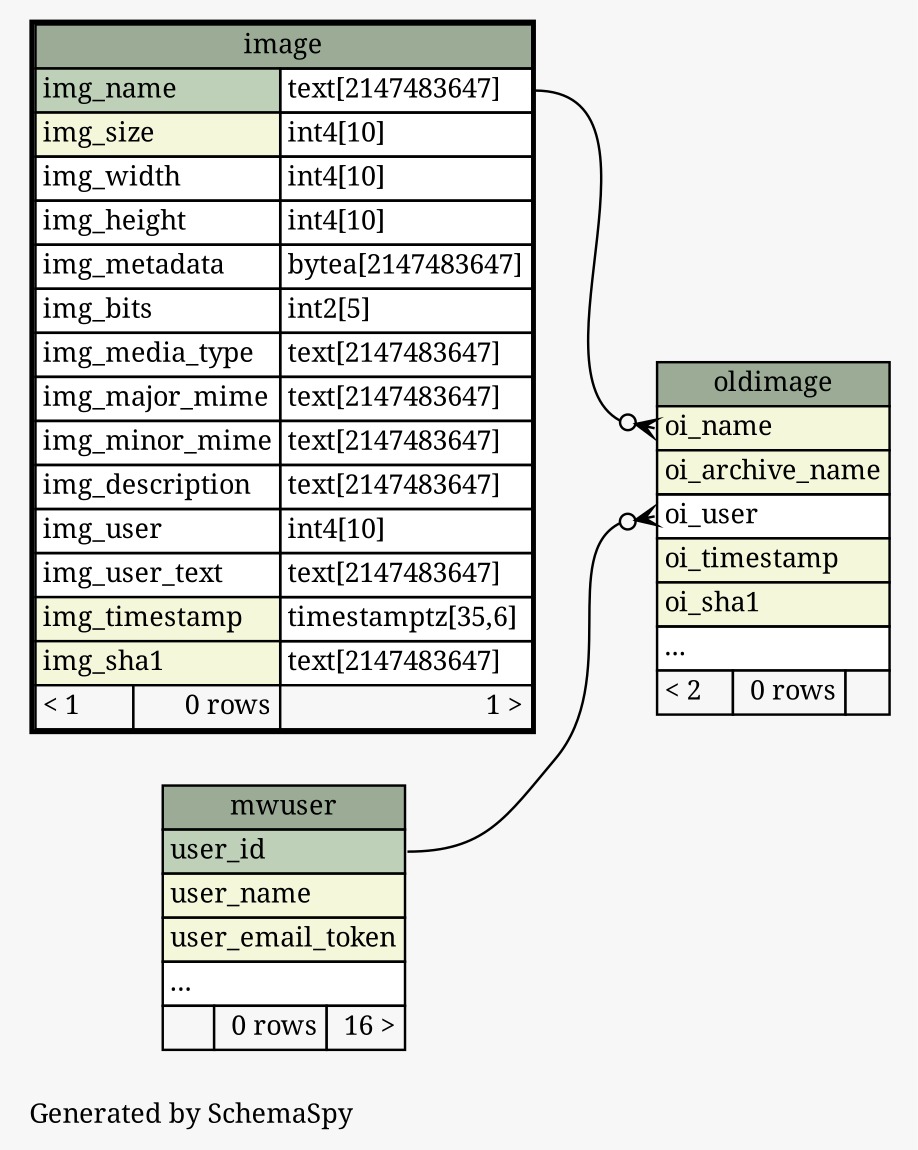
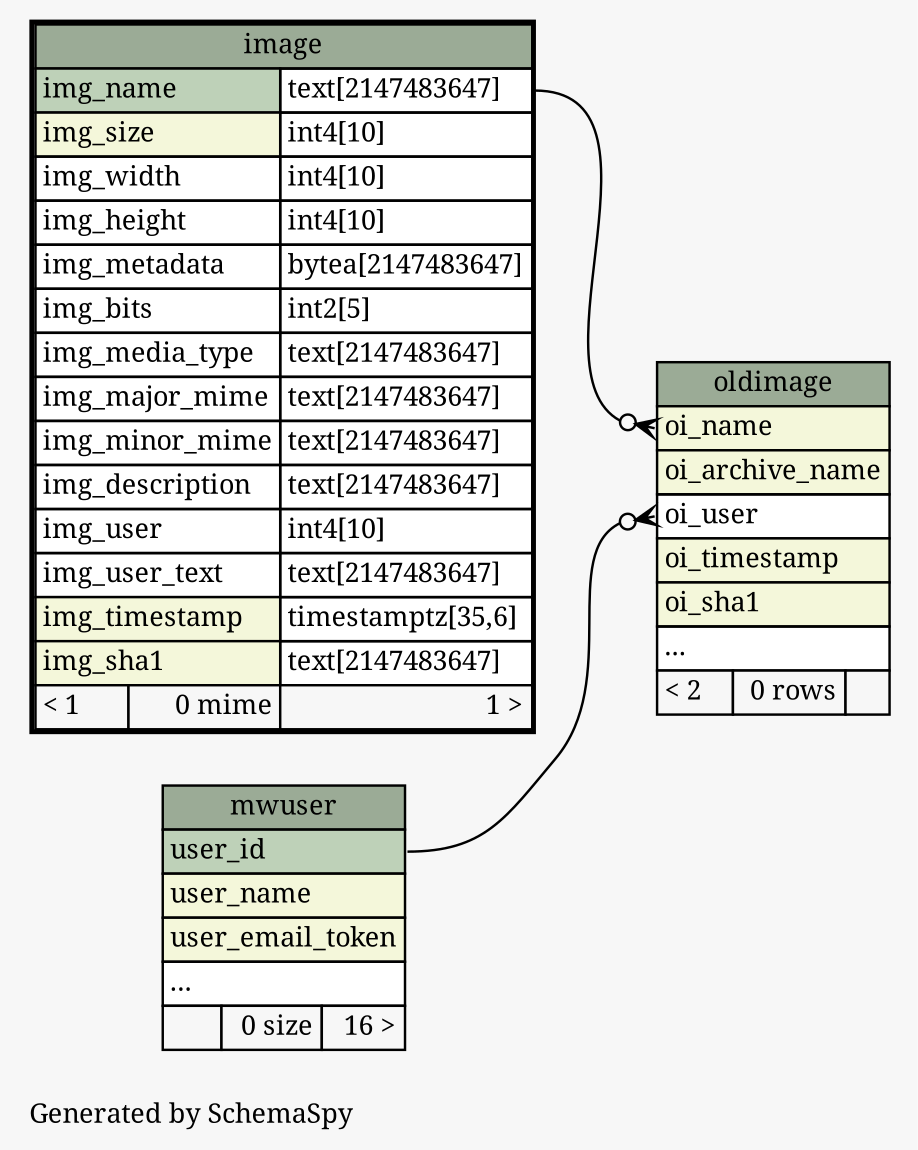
(229, 706) -> (224, 706)
(275, 1027) -> (278, 1027)
